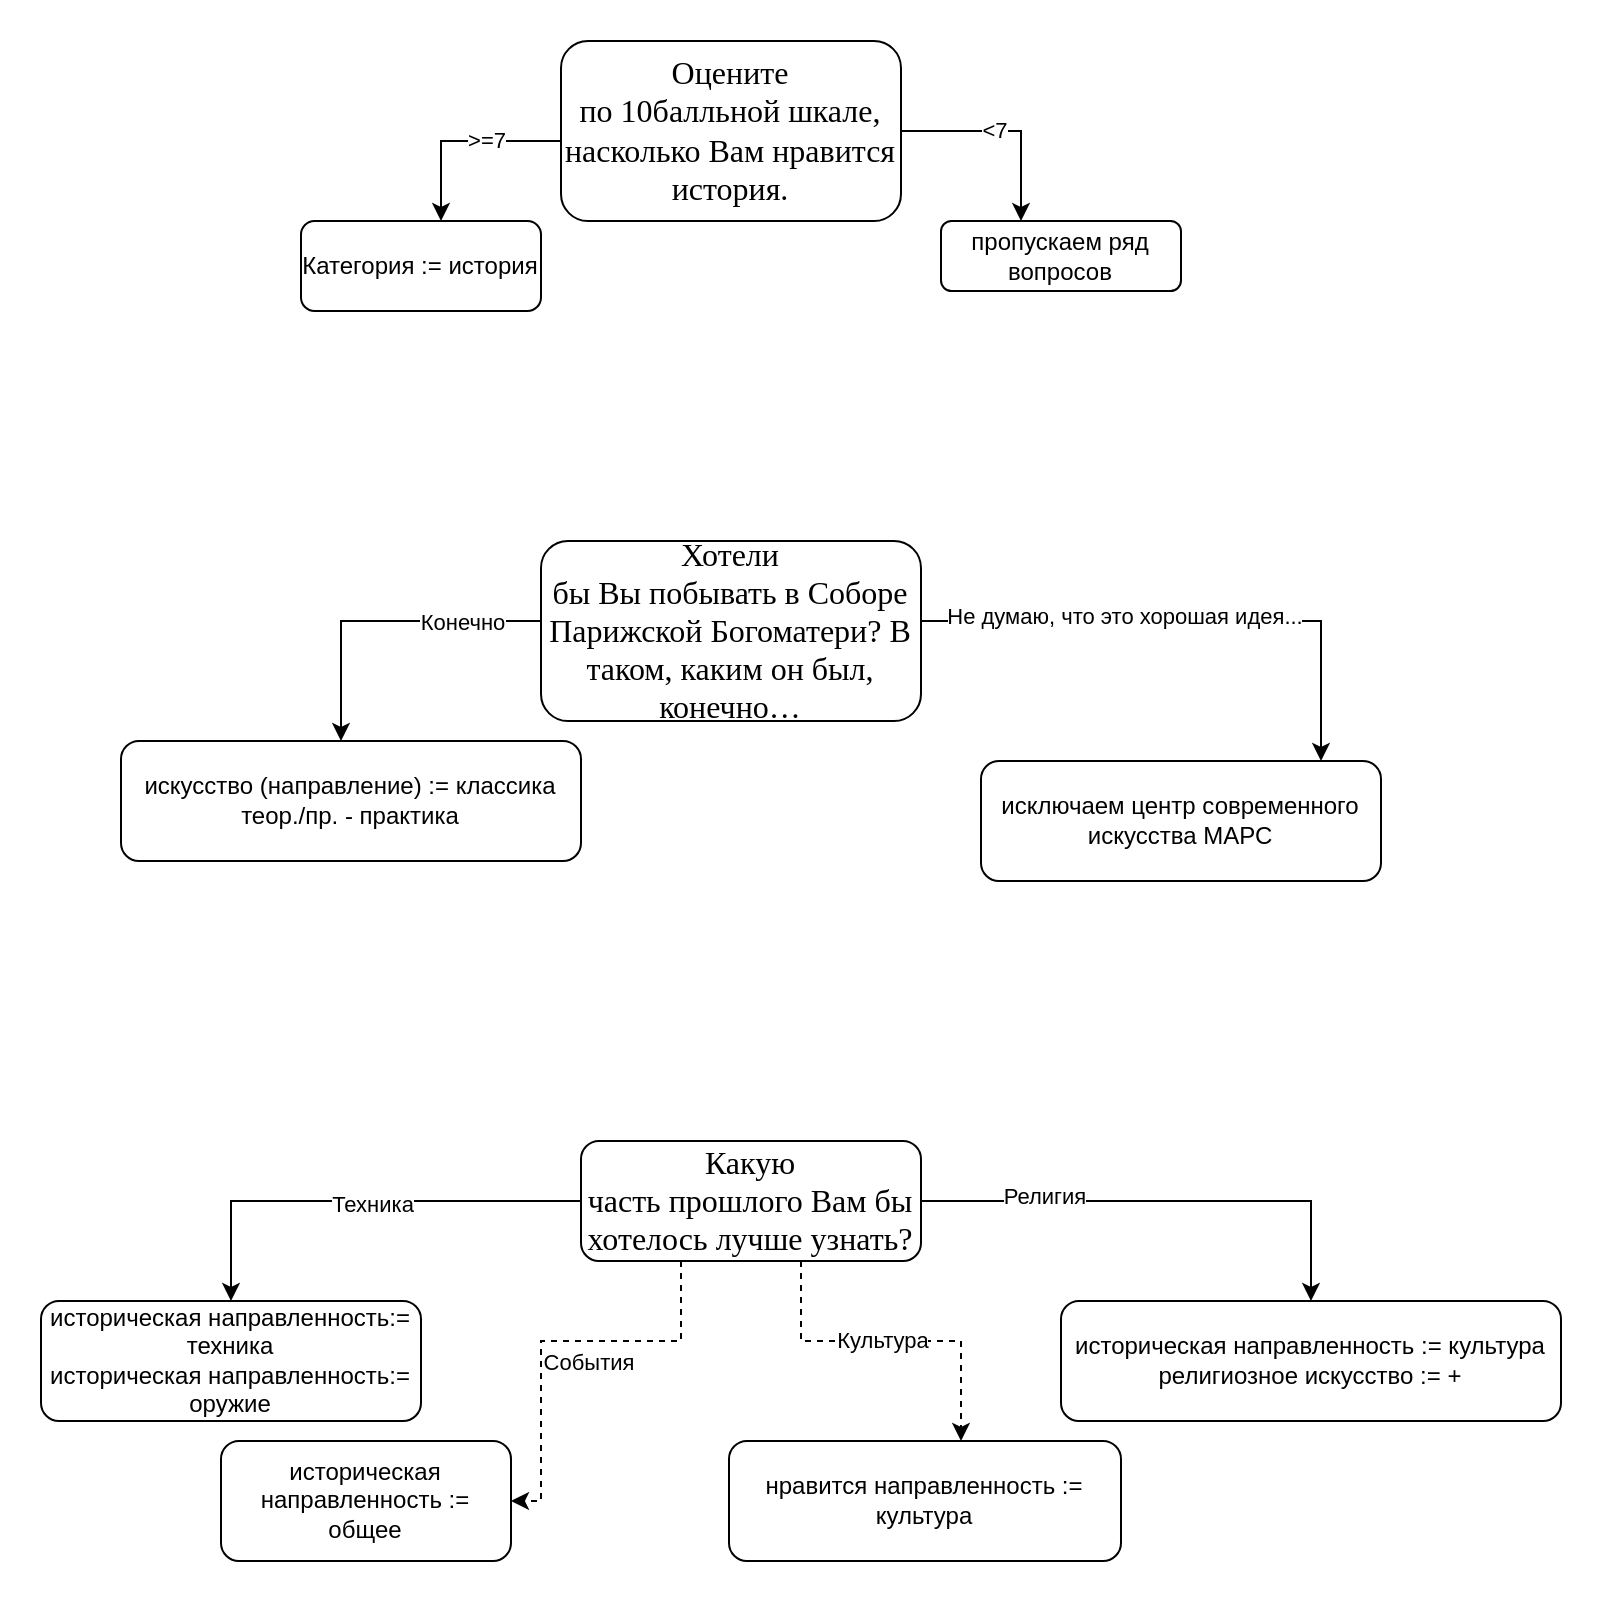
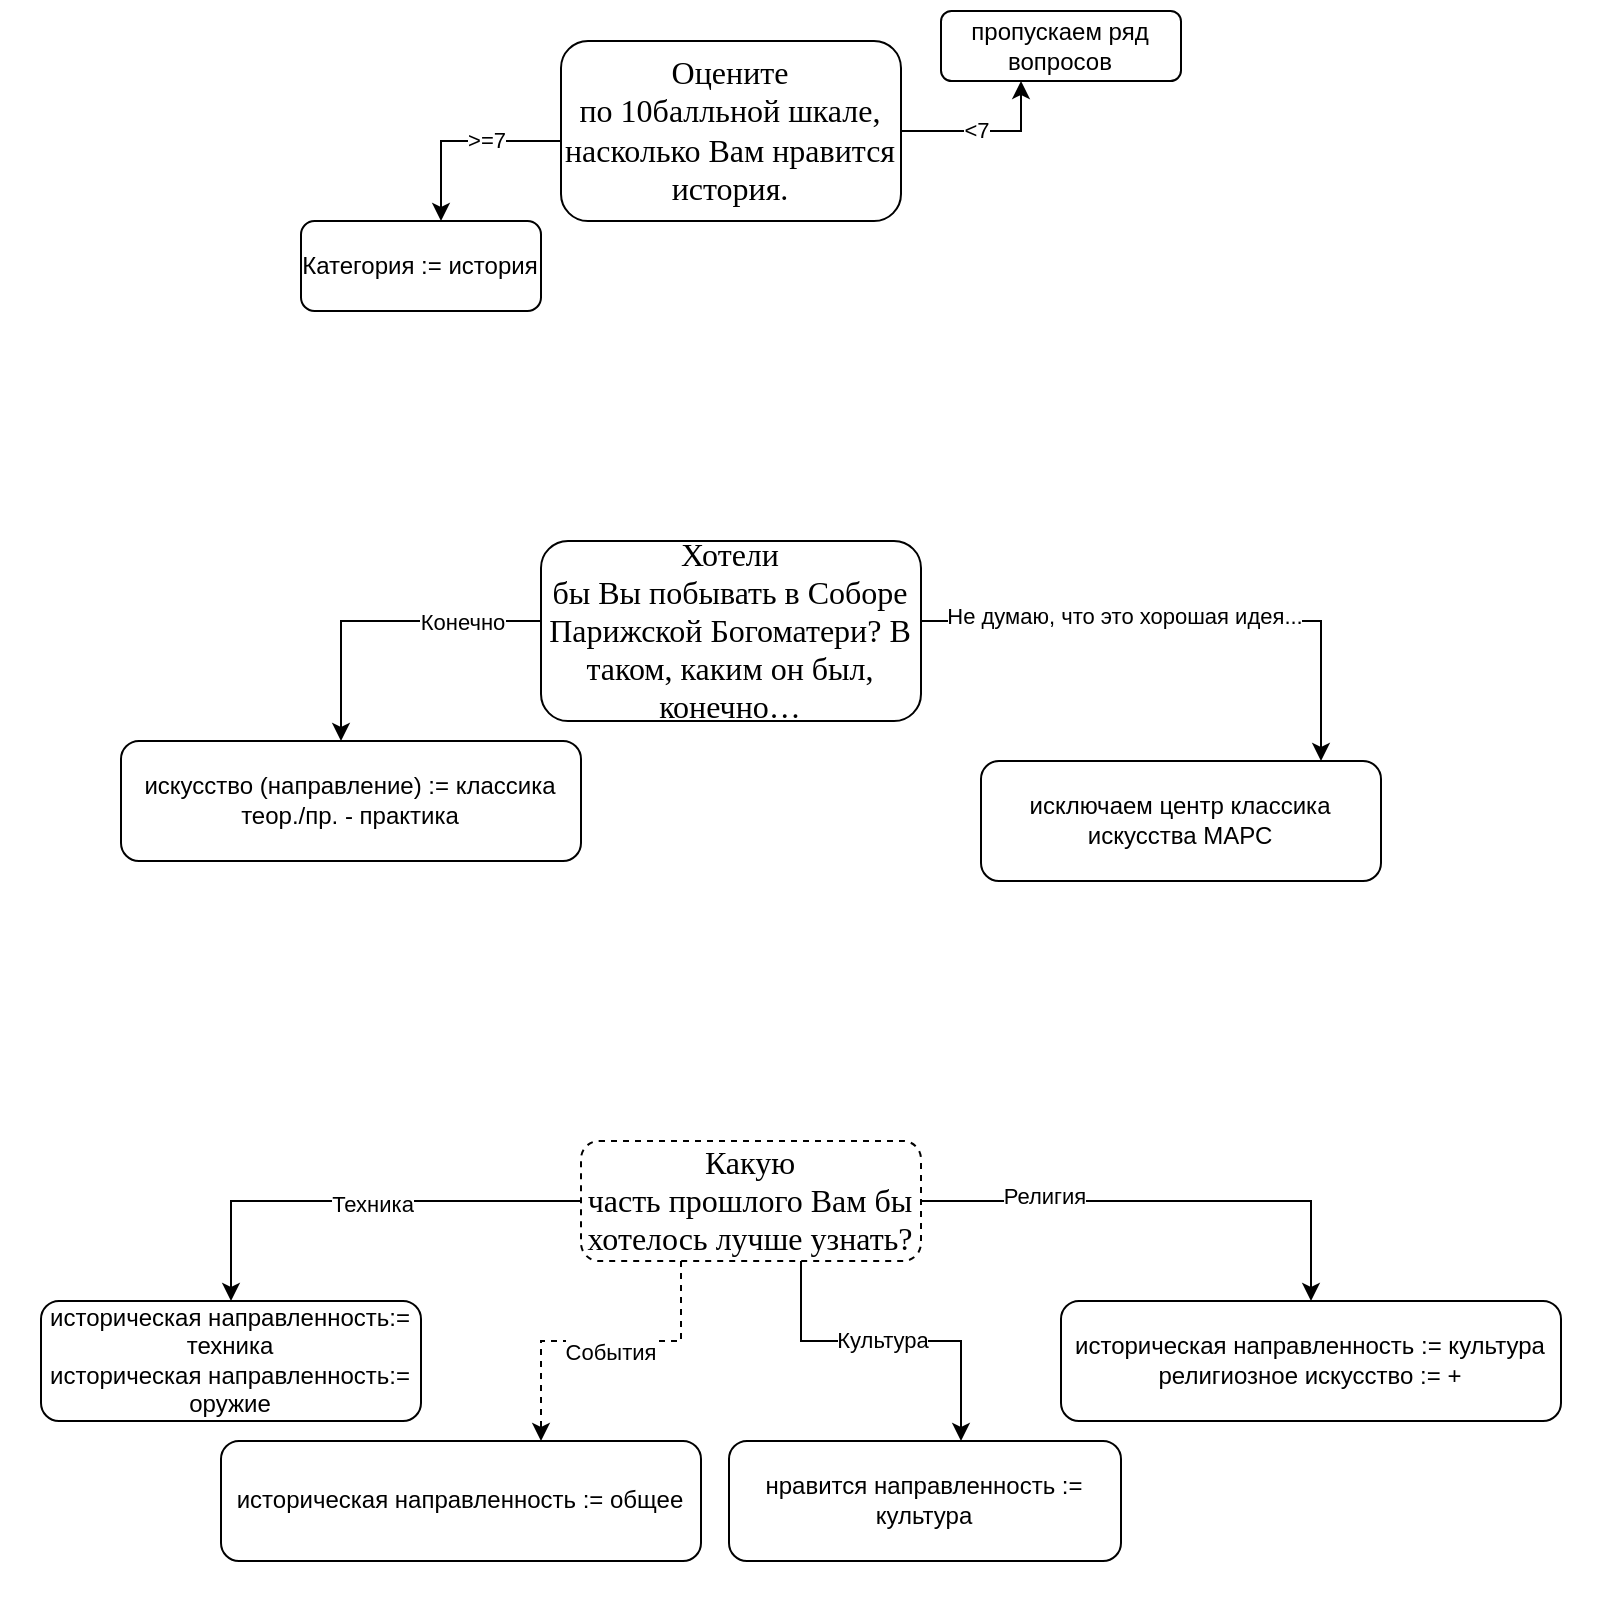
(1061, 256) -> (1061, 46)
(1181, 821) -> (1181, 821)
(751, 1201) -> (751, 1201)
(801, 1320) -> (801, 1320)
(366, 1501) -> (461, 1501)
